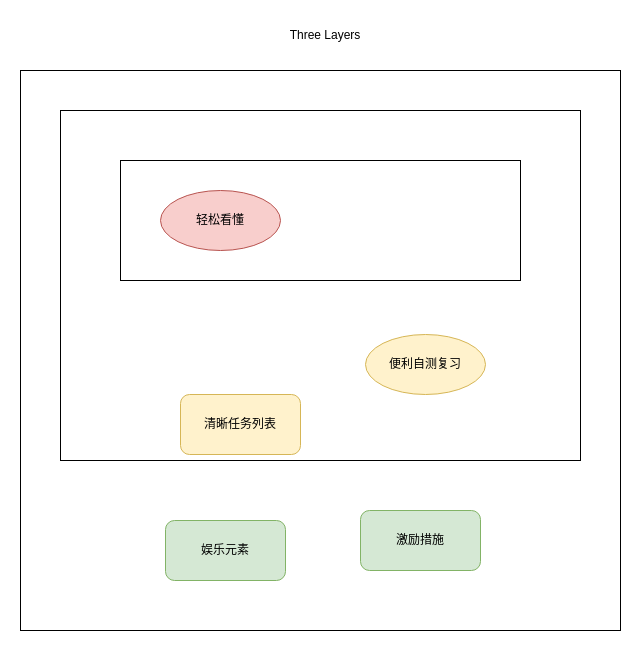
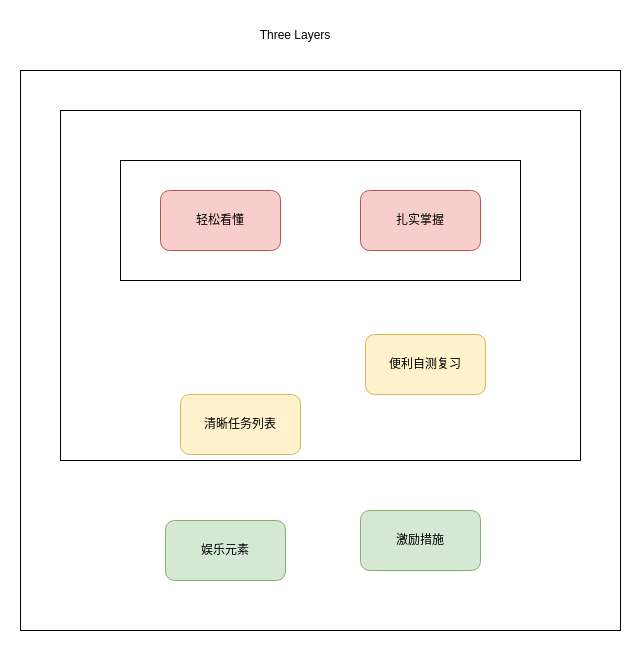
(326, 36) -> (296, 36)
(221, 221) -> (221, 221)
none -> (421, 221)
(426, 365) -> (426, 365)
